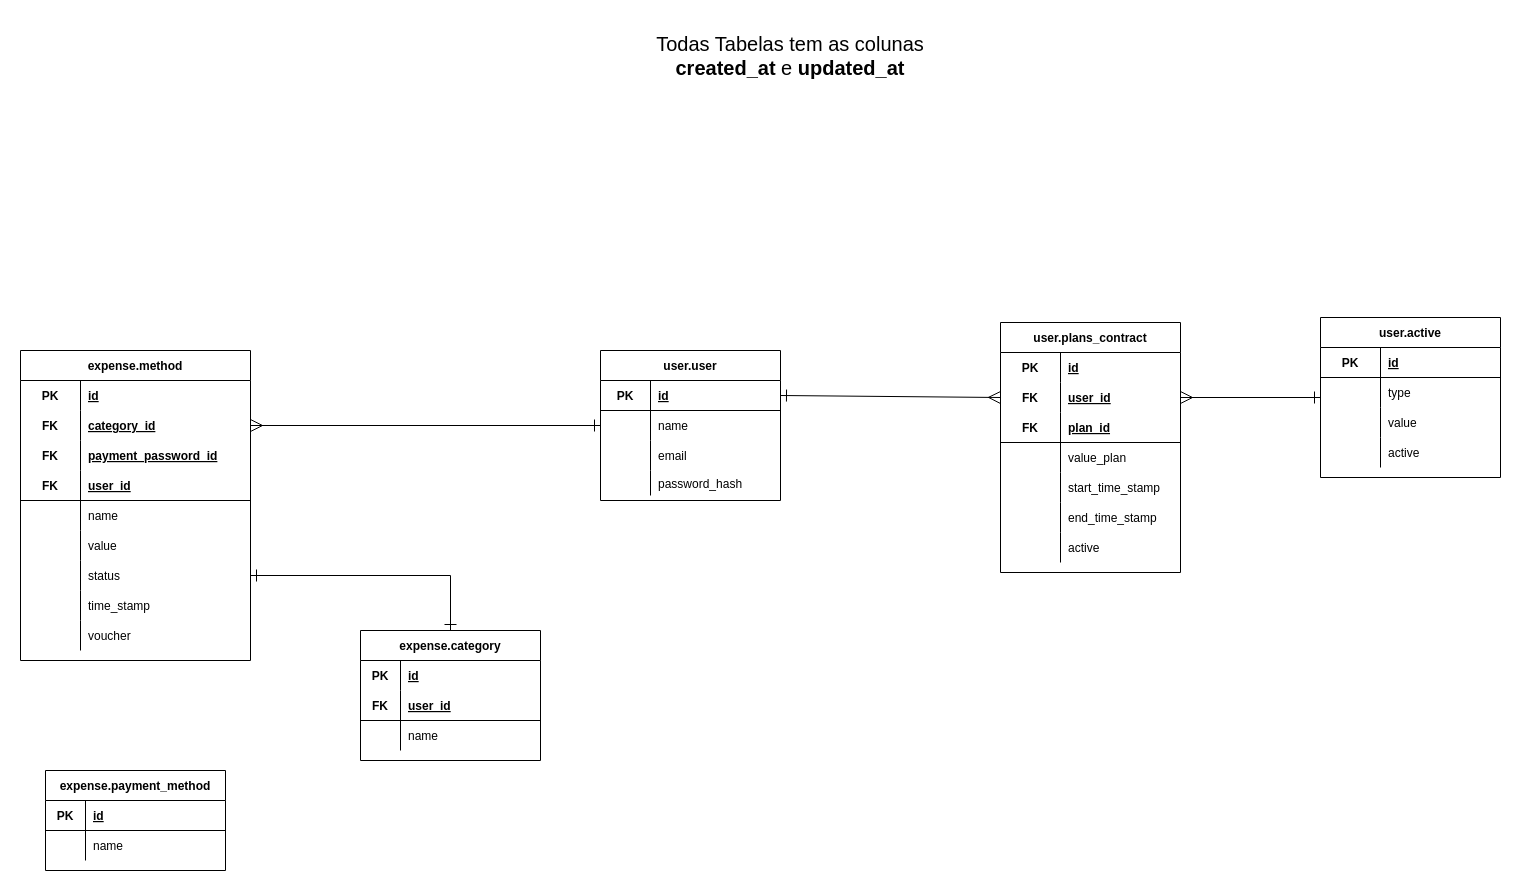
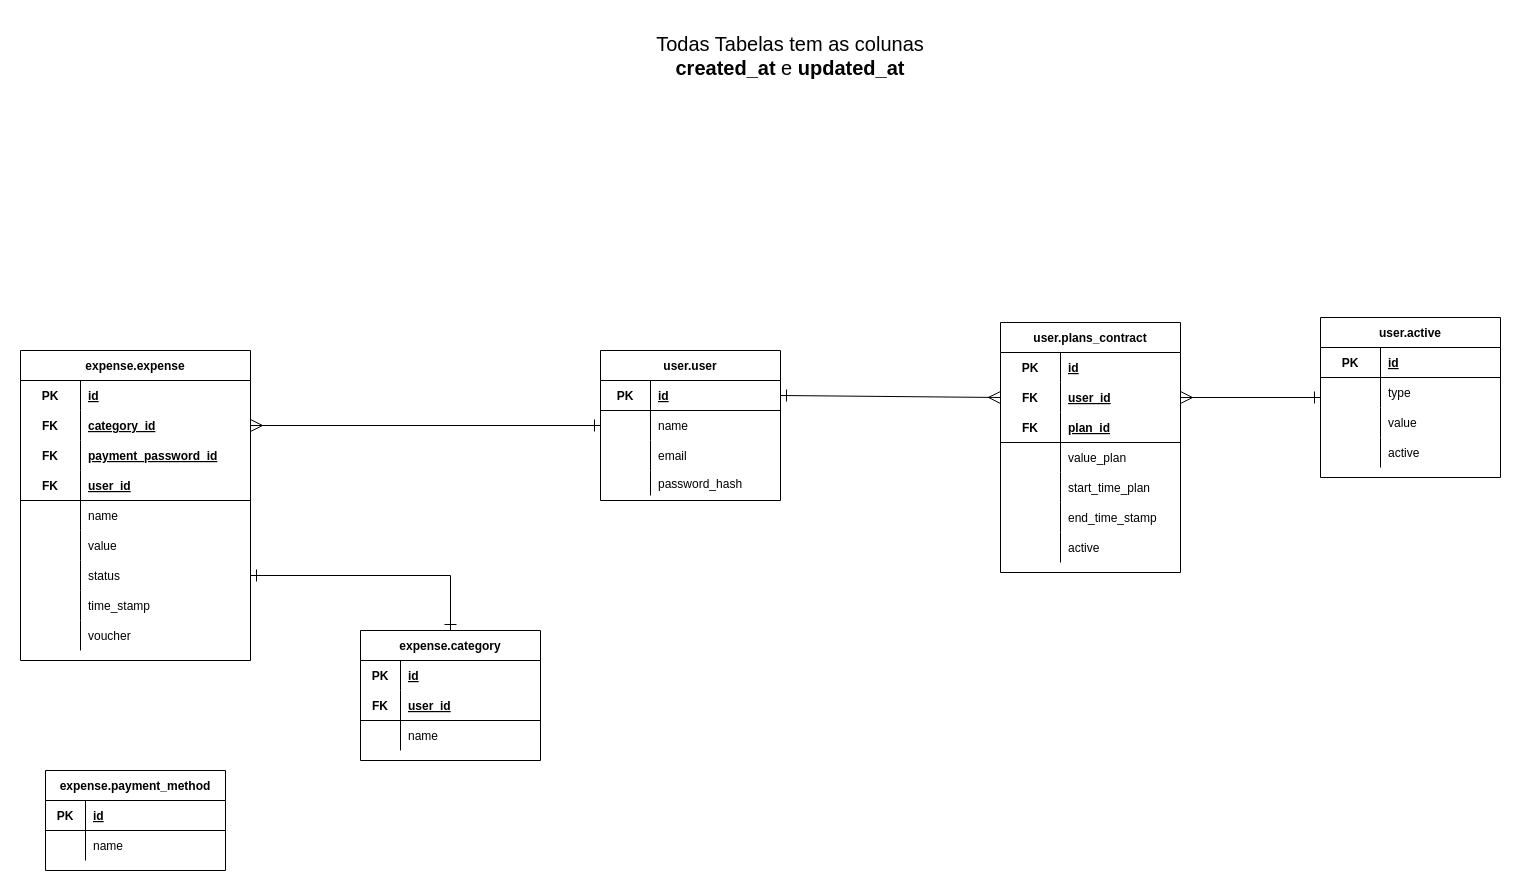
(135, 366) -> (135, 366)
(1120, 488) -> (1115, 488)
